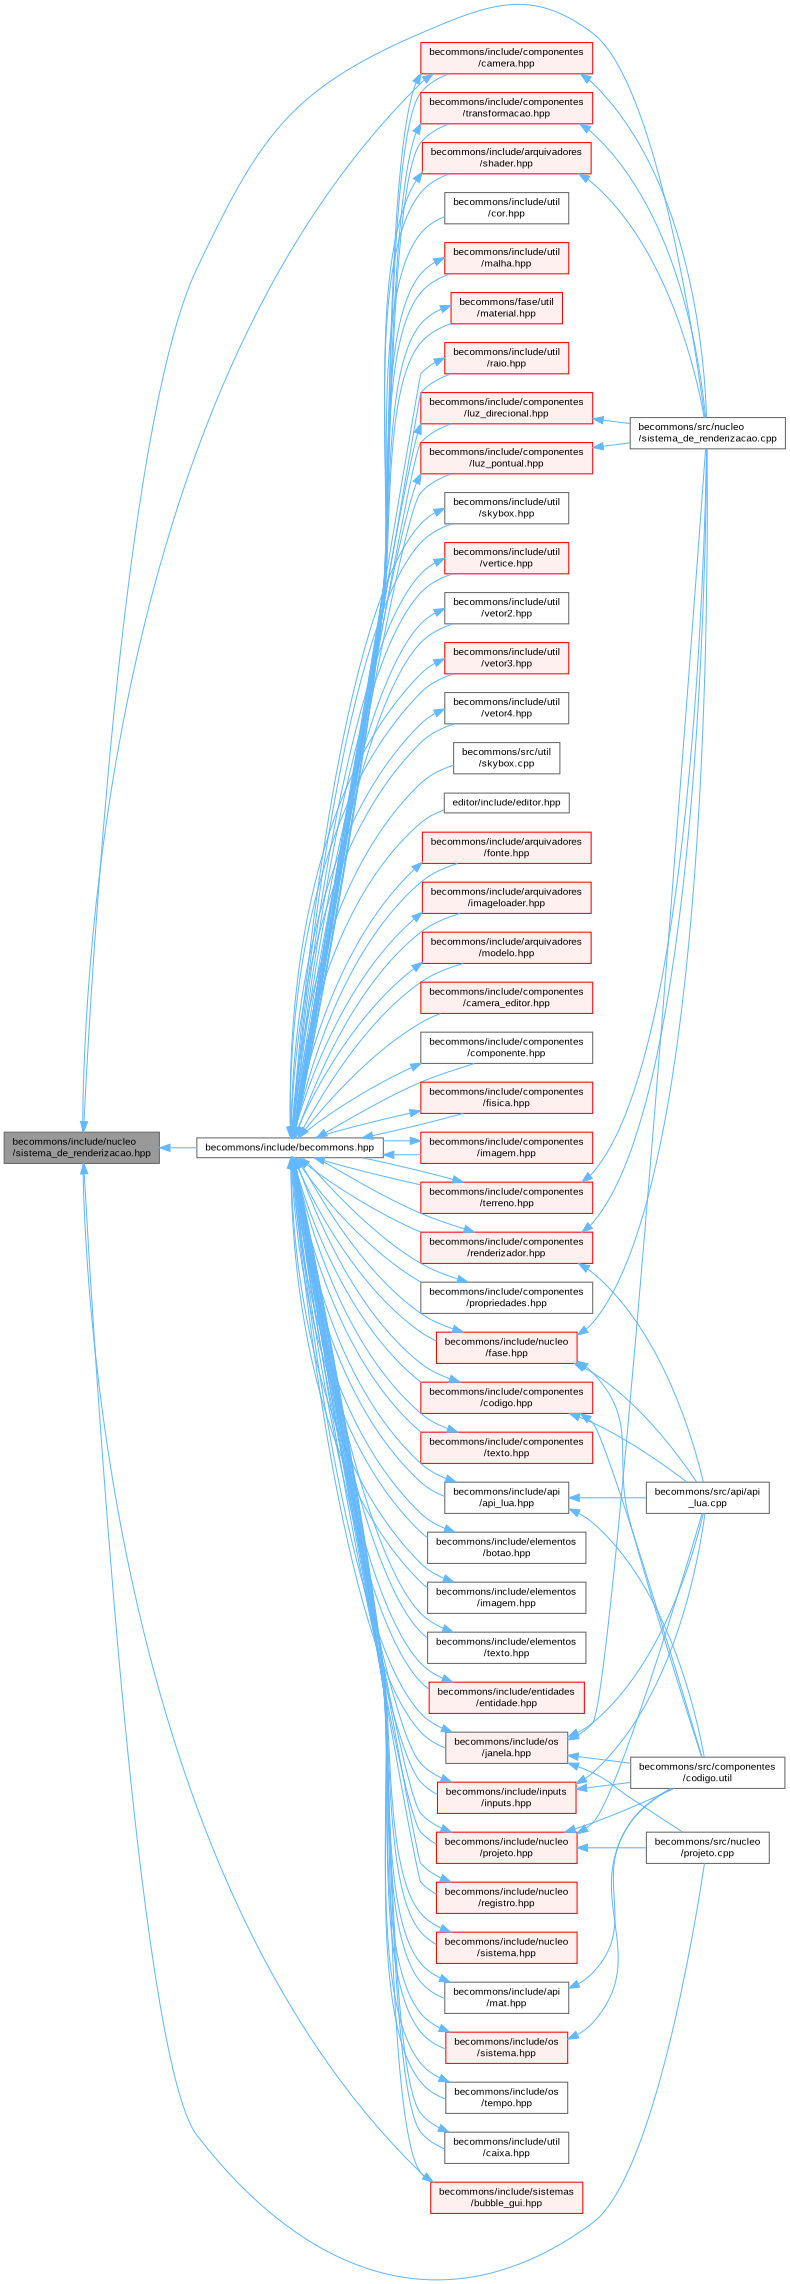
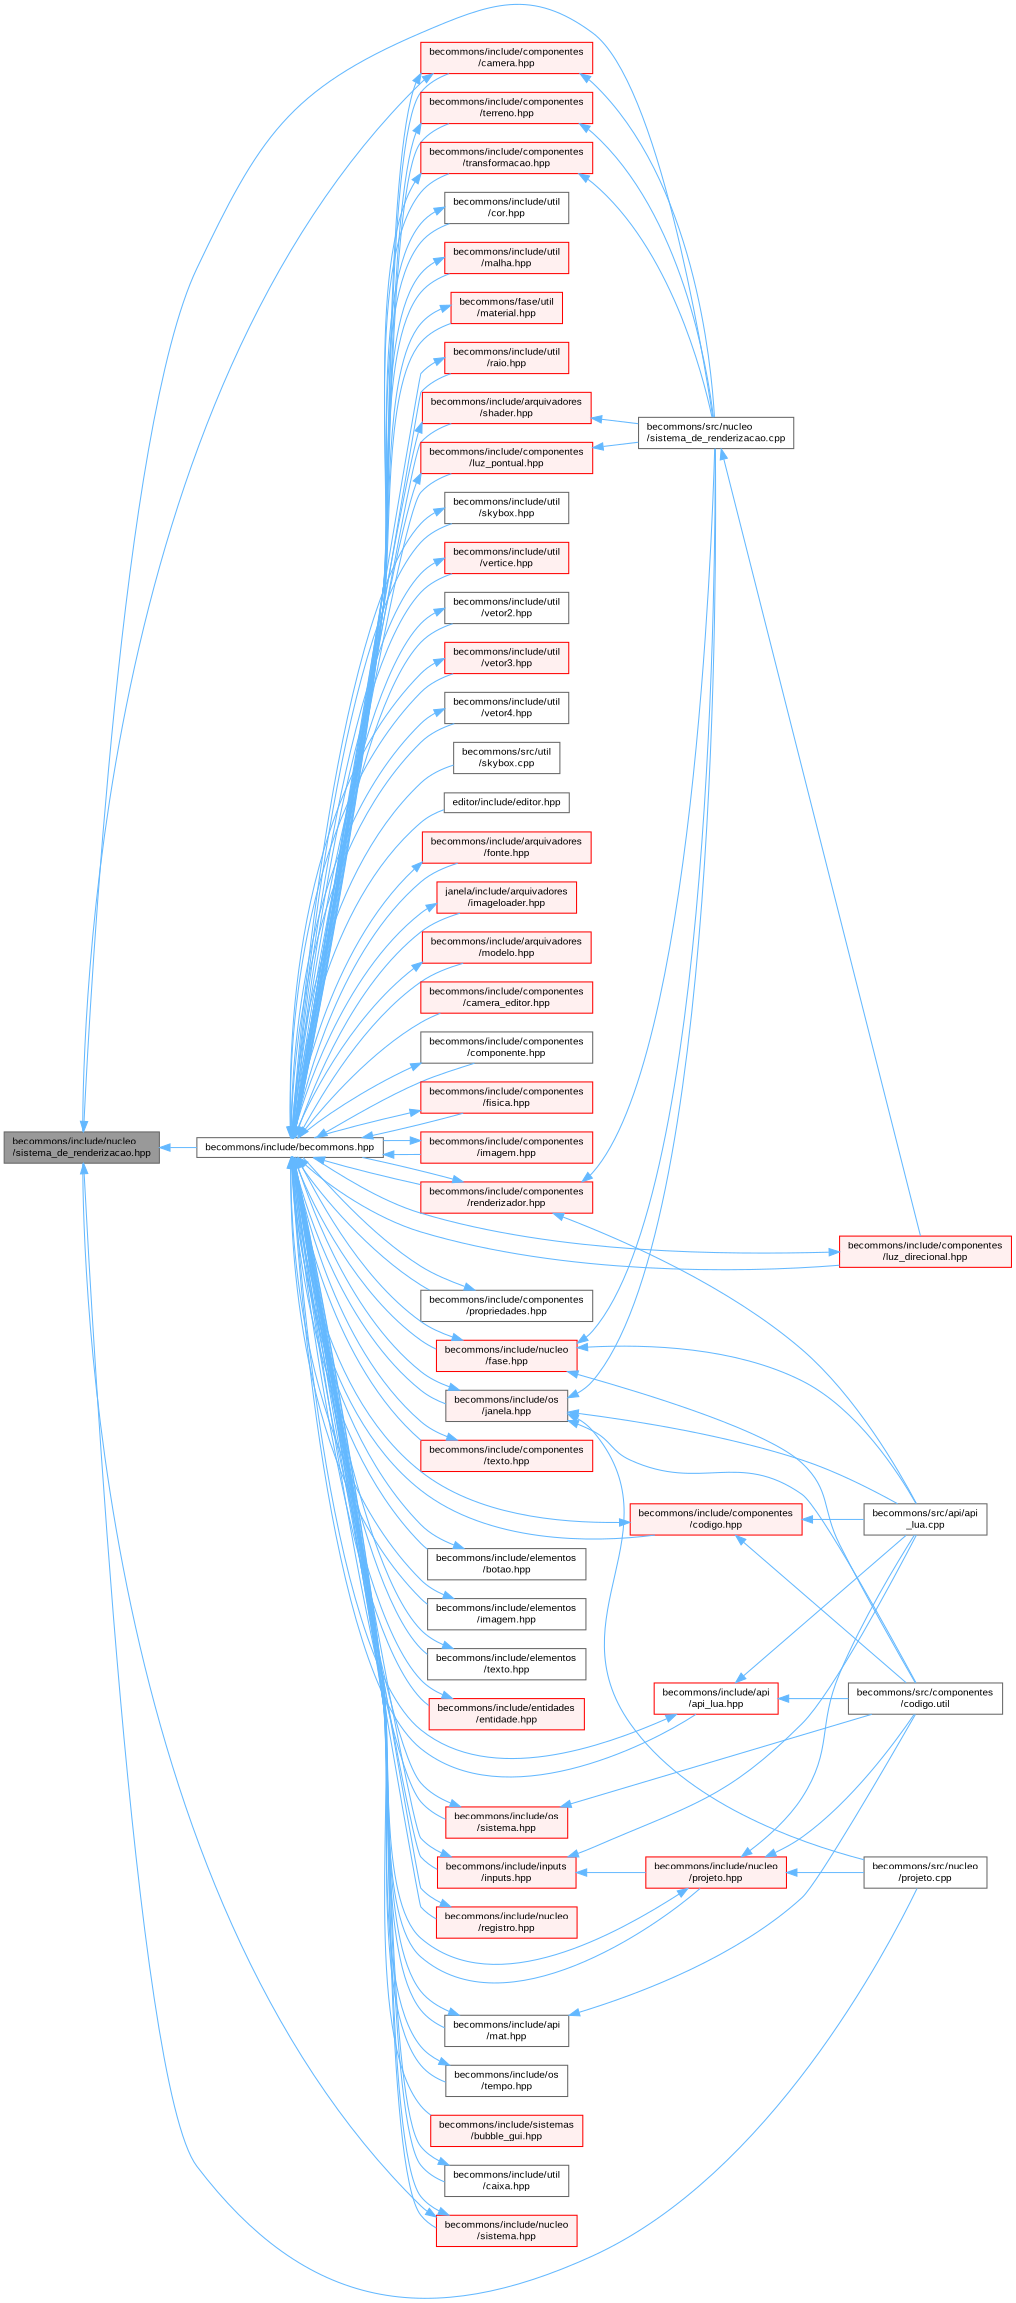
(617, 422) -> (822, 848)
none -> (372, 671)
(507, 898) -> (507, 898)
(507, 1498) -> (716, 1699)
(164, 1702) -> (161, 1721)
(603, 1786) -> (616, 1873)
